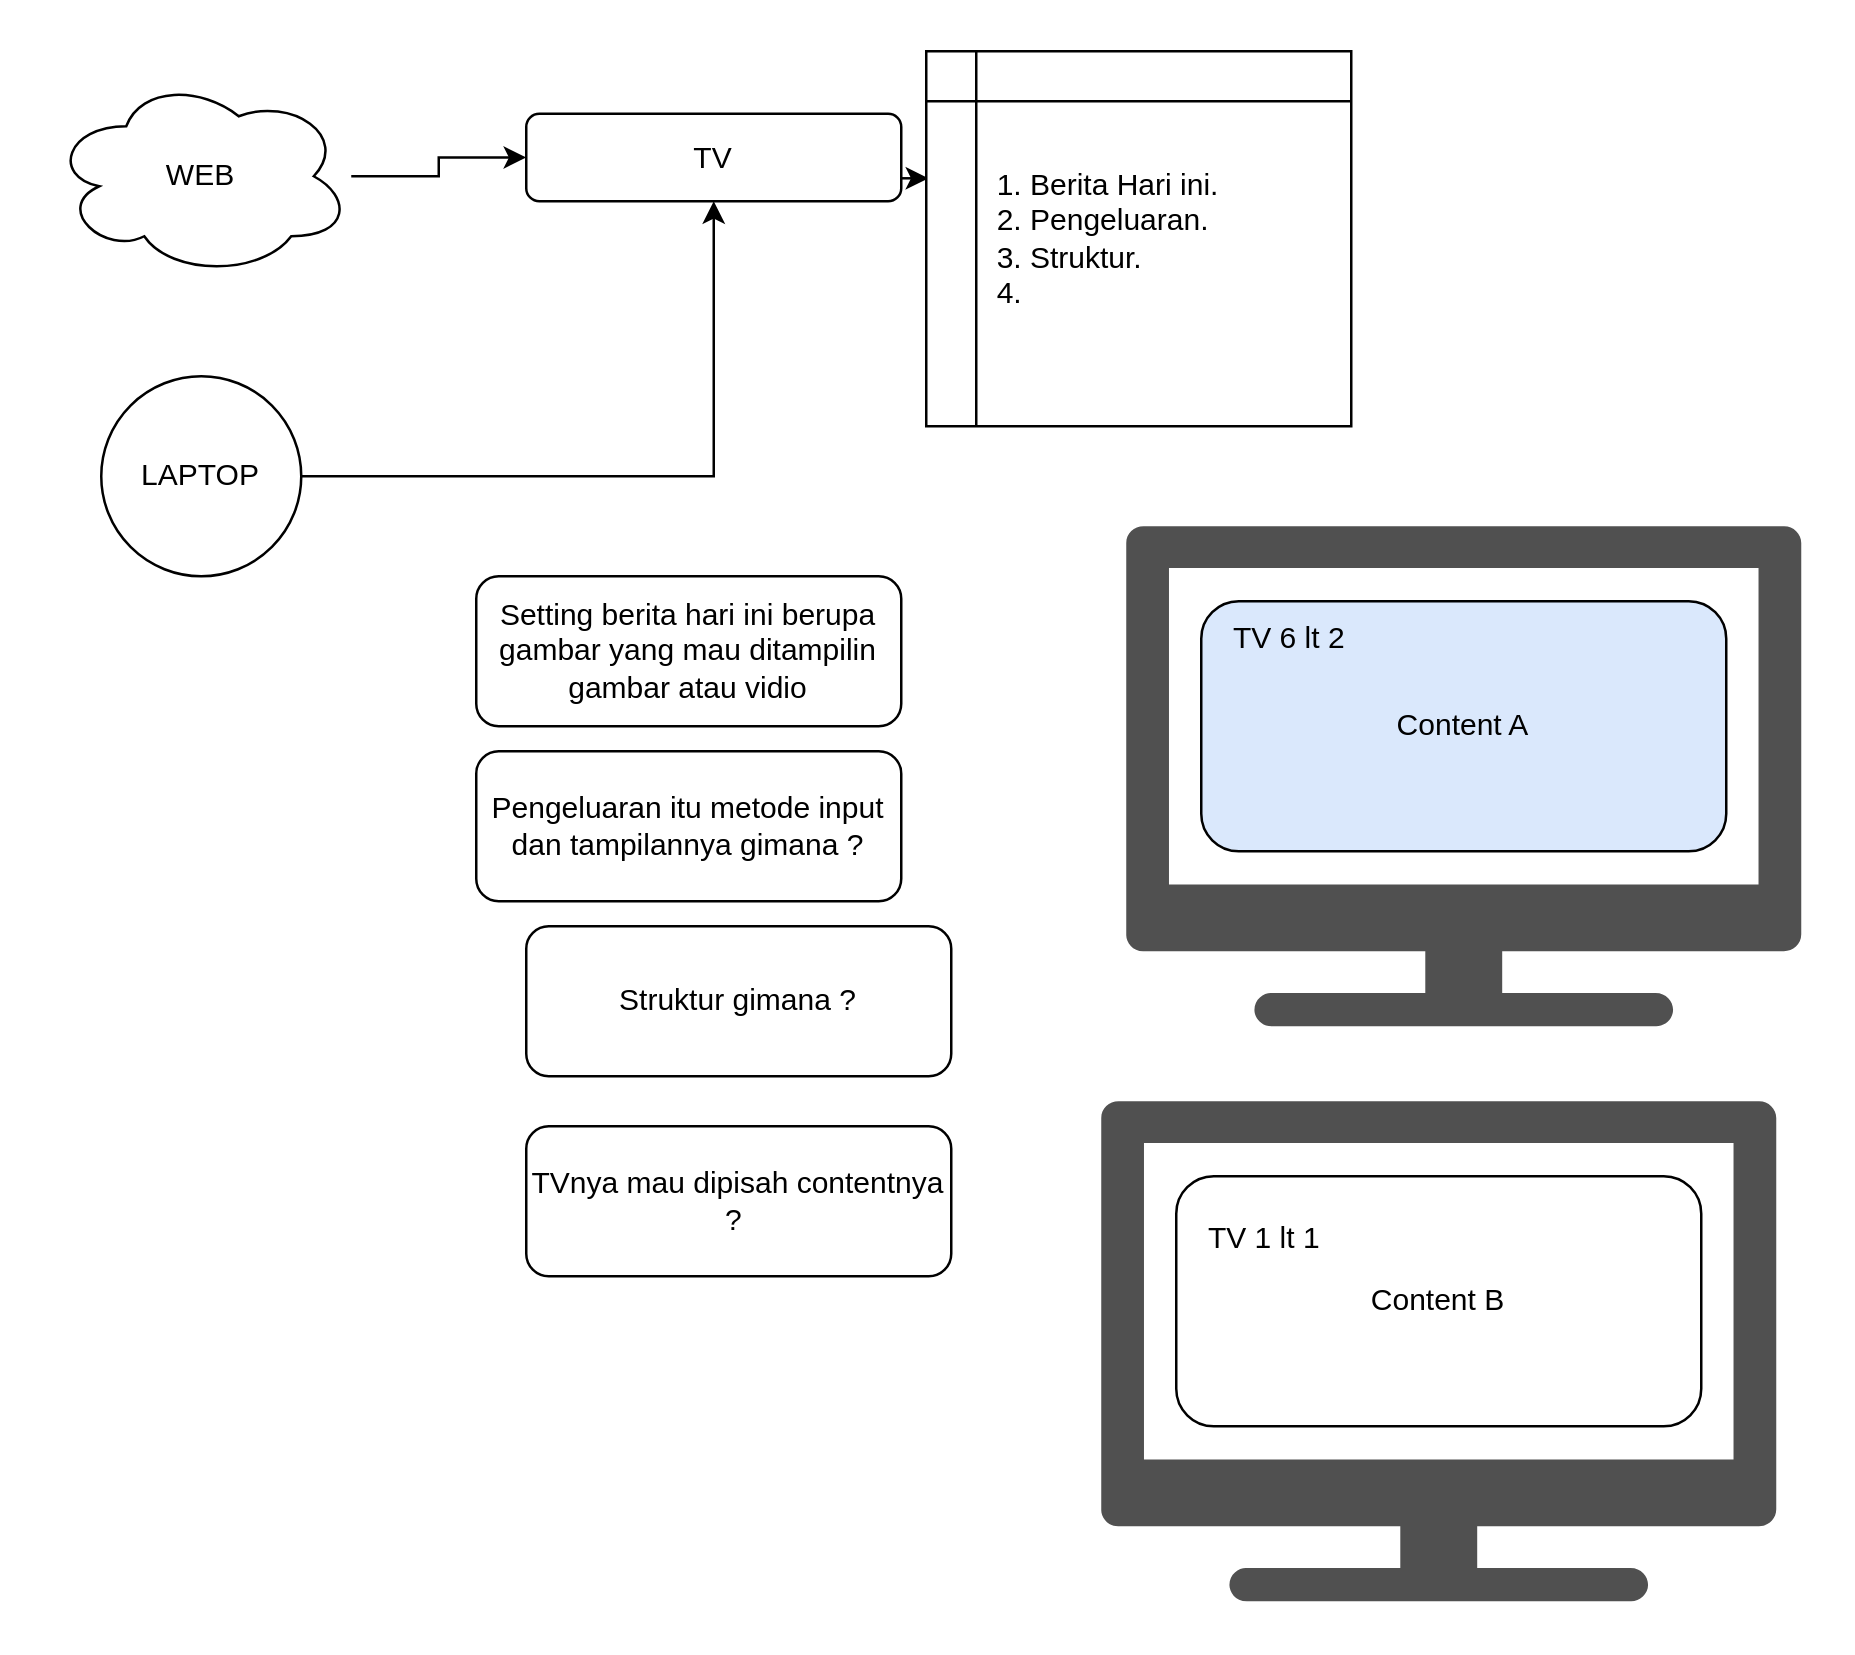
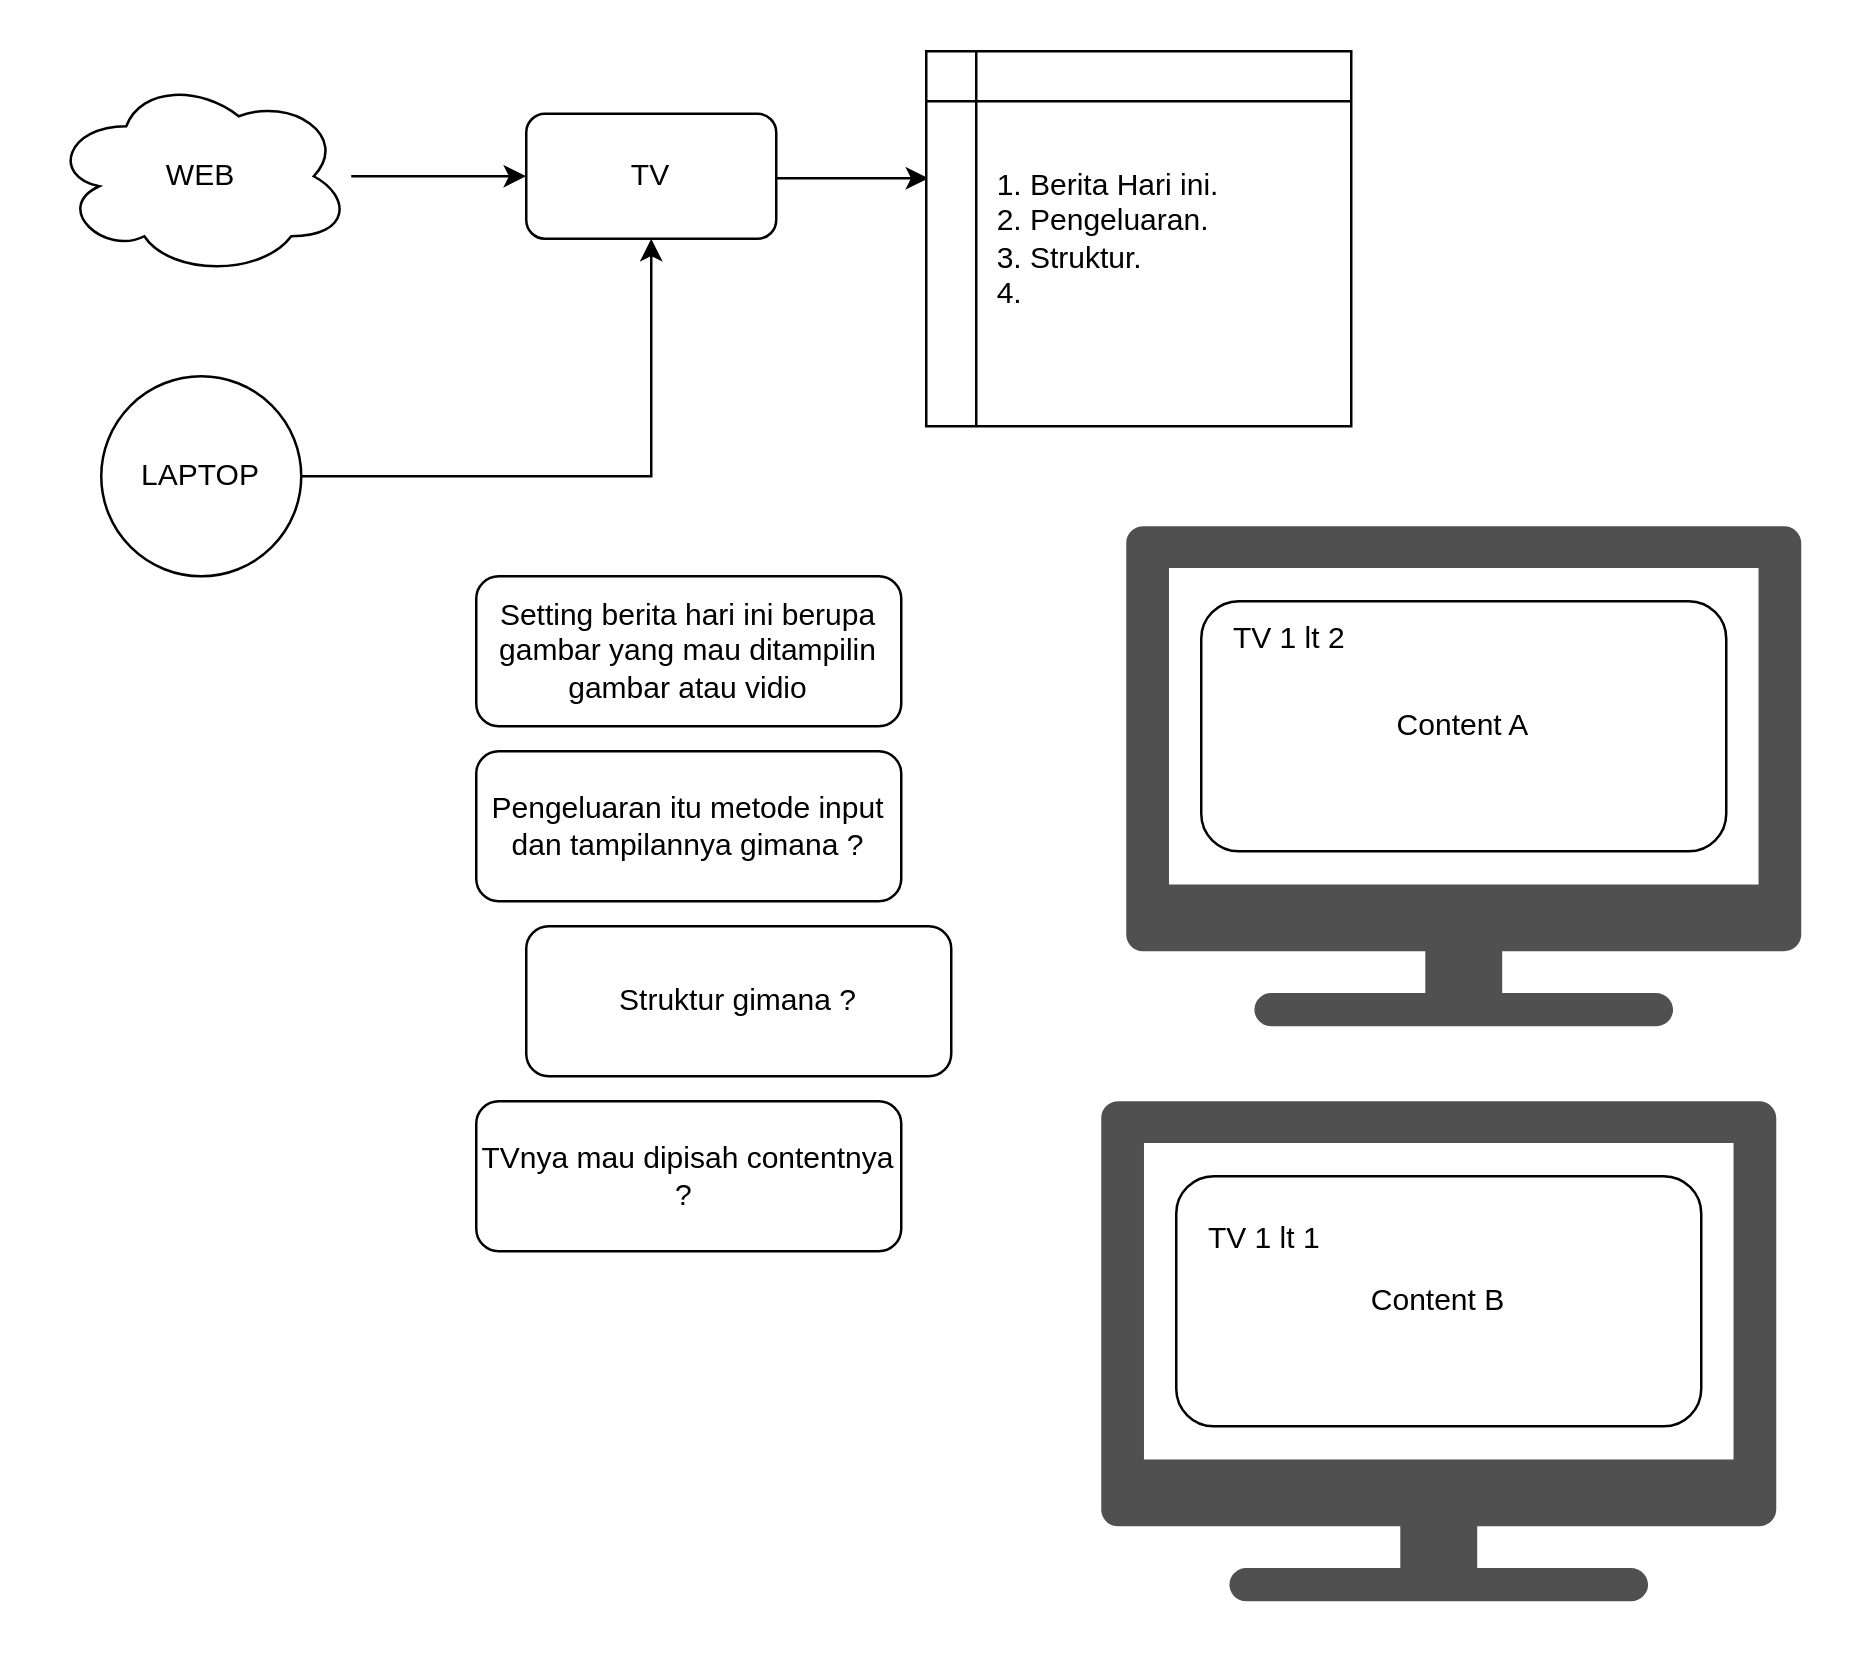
(714, 158) -> (651, 176)
(1290, 639) -> (1290, 639)
(1464, 726) -> (1464, 726)
(739, 1201) -> (689, 1176)
